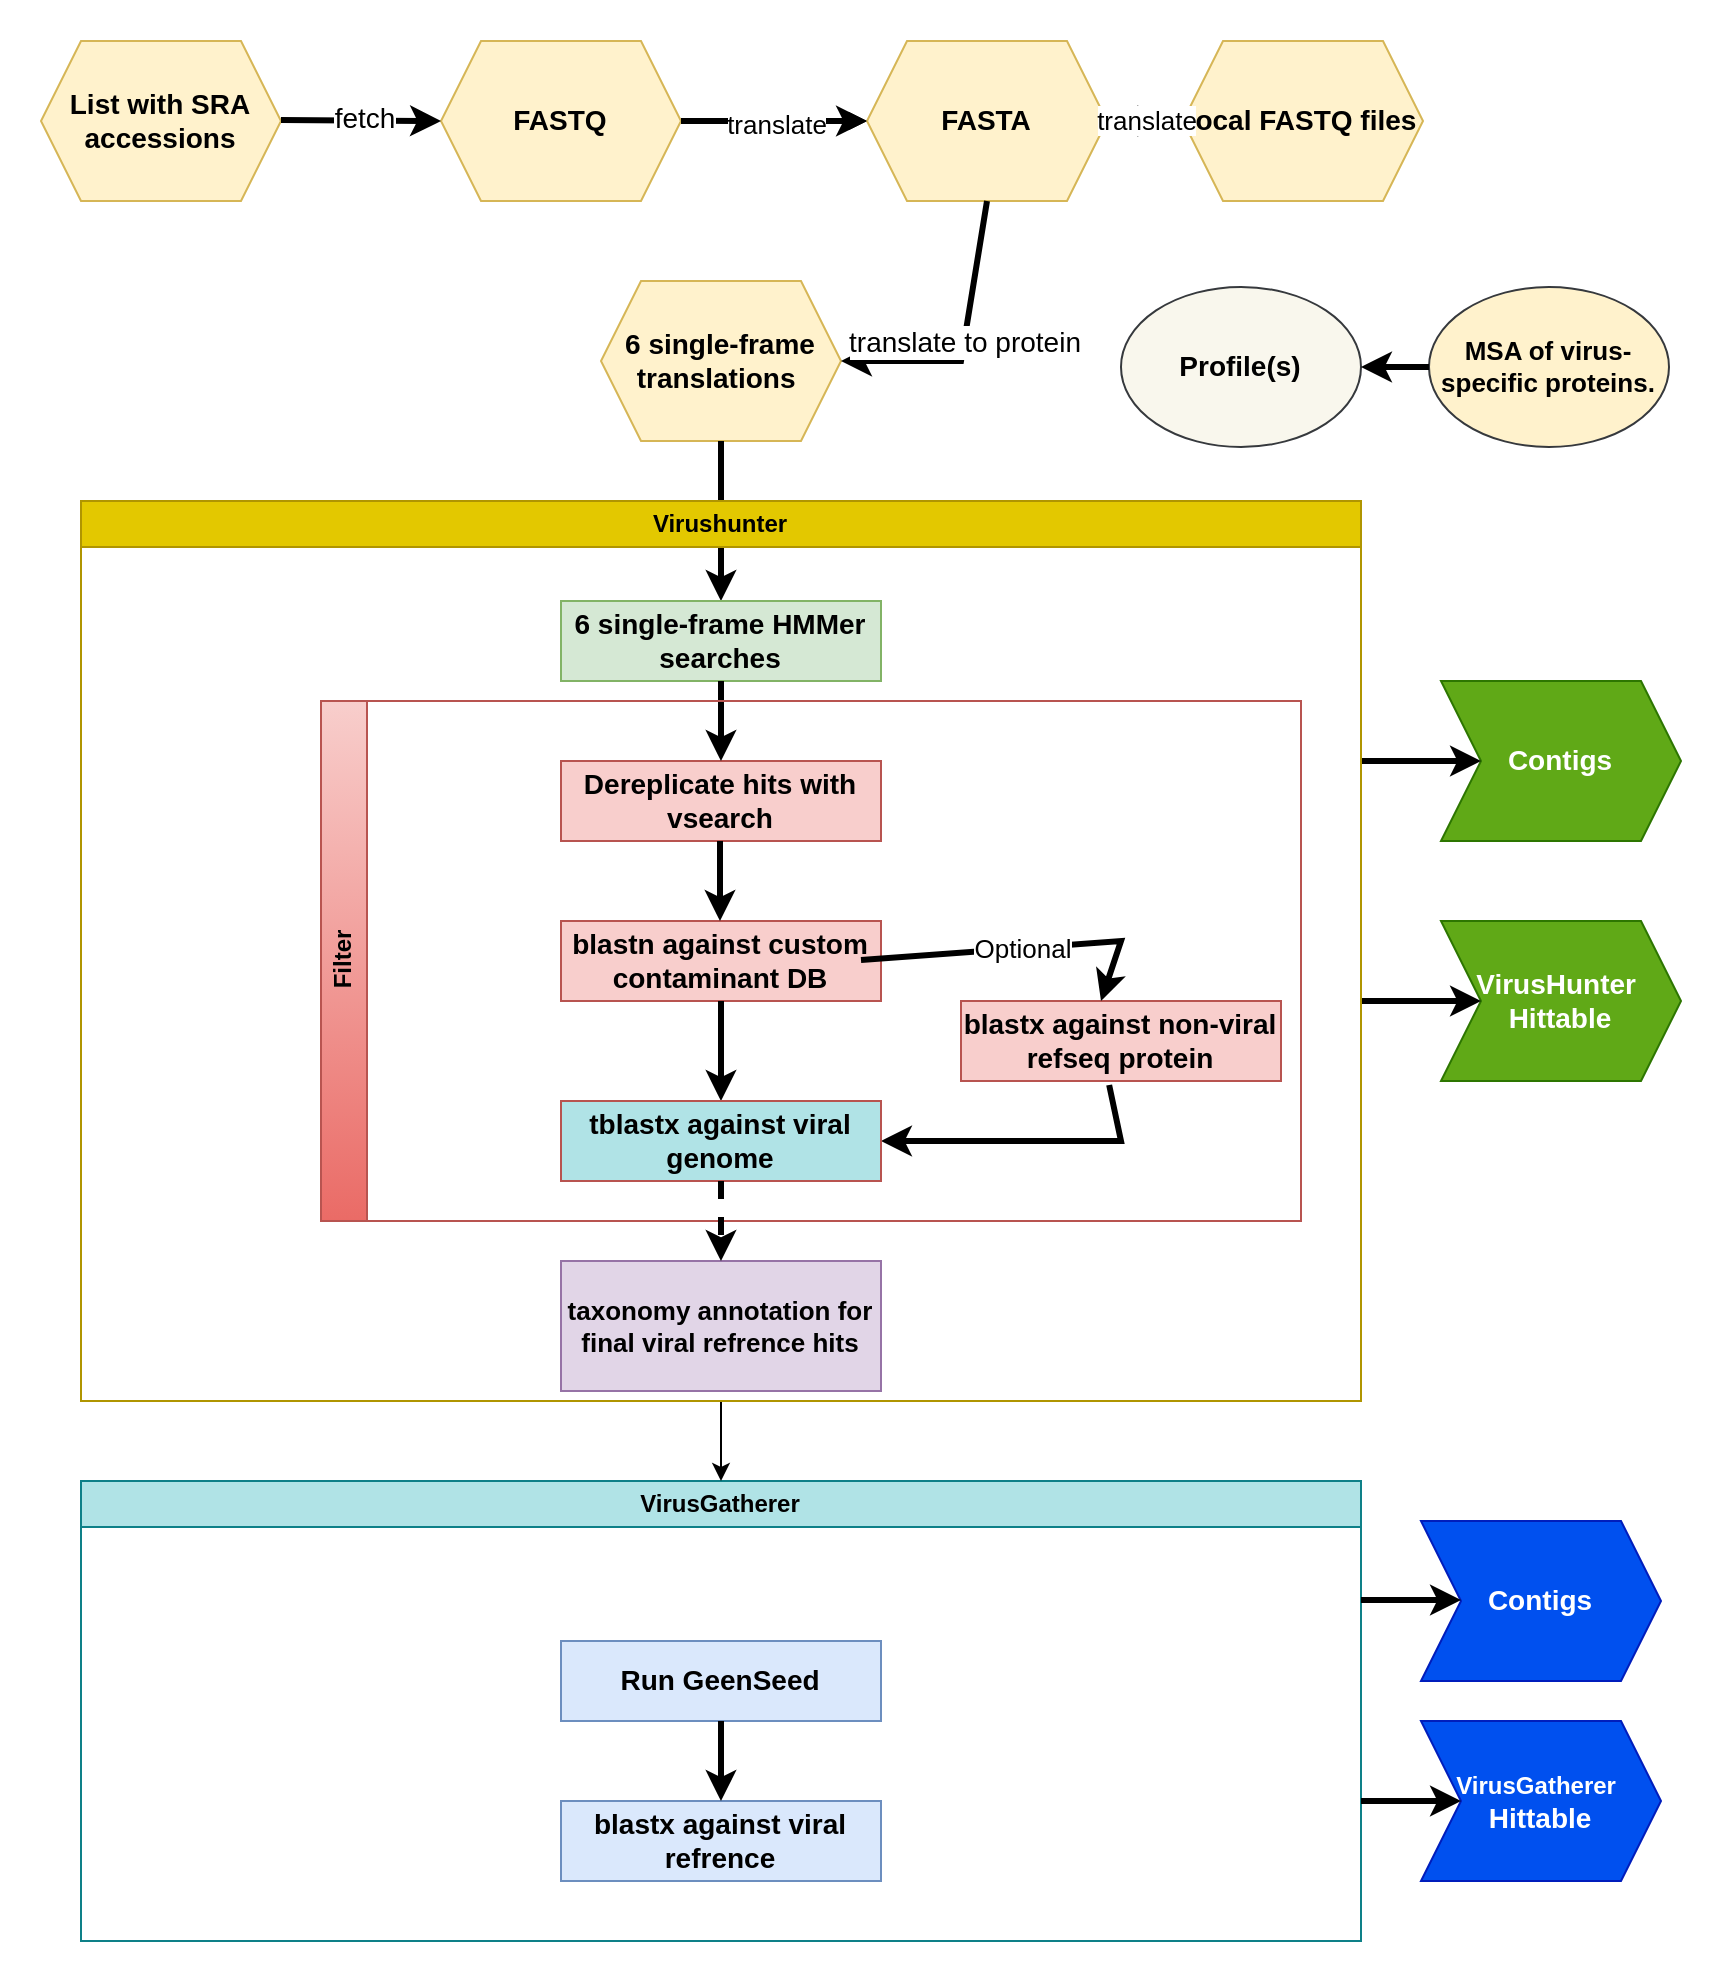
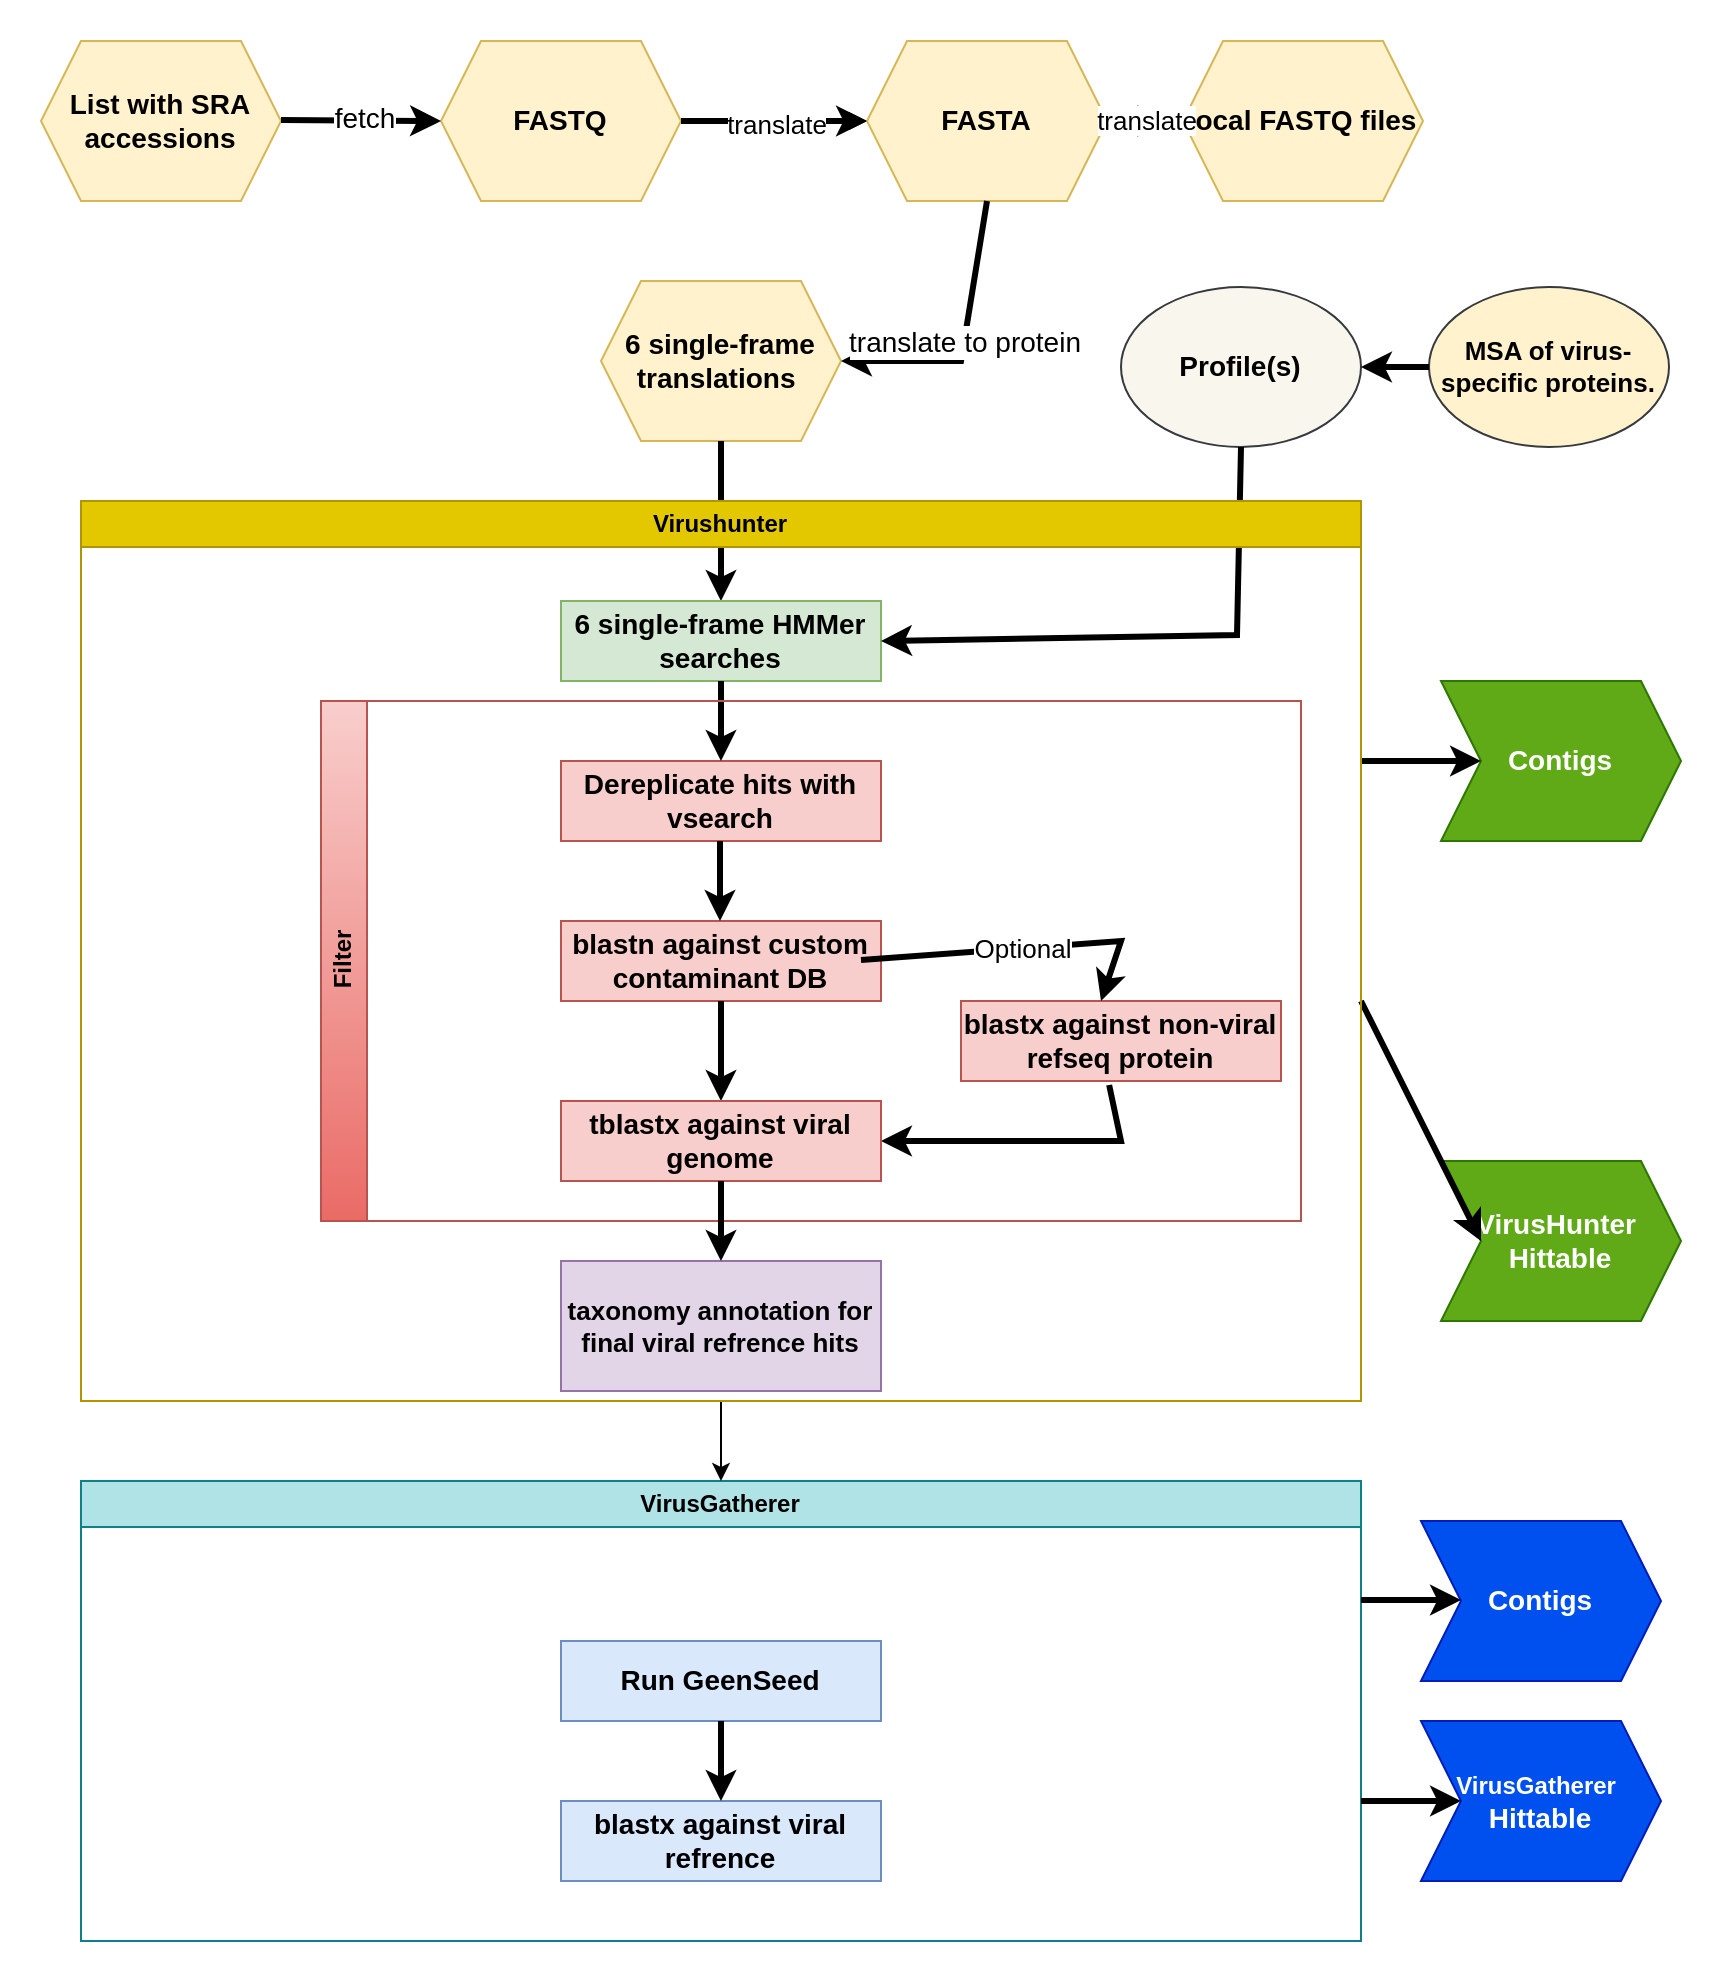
none -> (1114, 637)
(1561, 1001) -> (1561, 1241)
(721, 1141) -> (721, 1141)
(721, 1207) -> (721, 1207)
